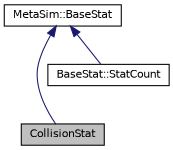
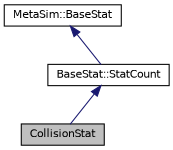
(38, 80) -> (82, 109)
